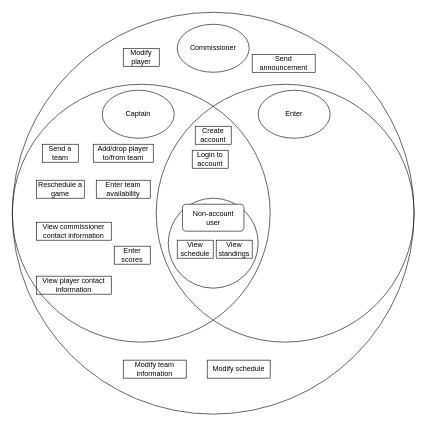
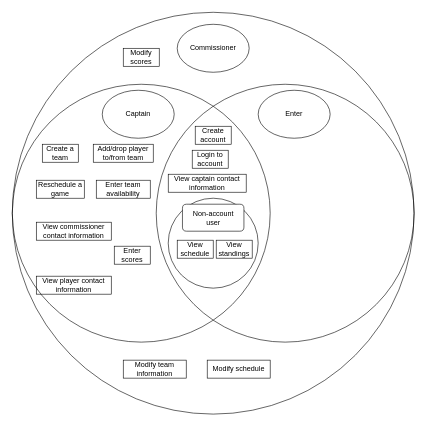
(141, 57) -> (141, 57)
(284, 63) -> none
(60, 153) -> (60, 153)
none -> (207, 183)
